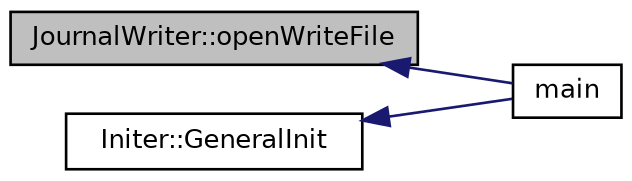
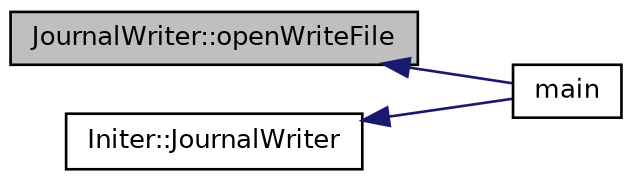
(214, 141) -> (214, 141)
